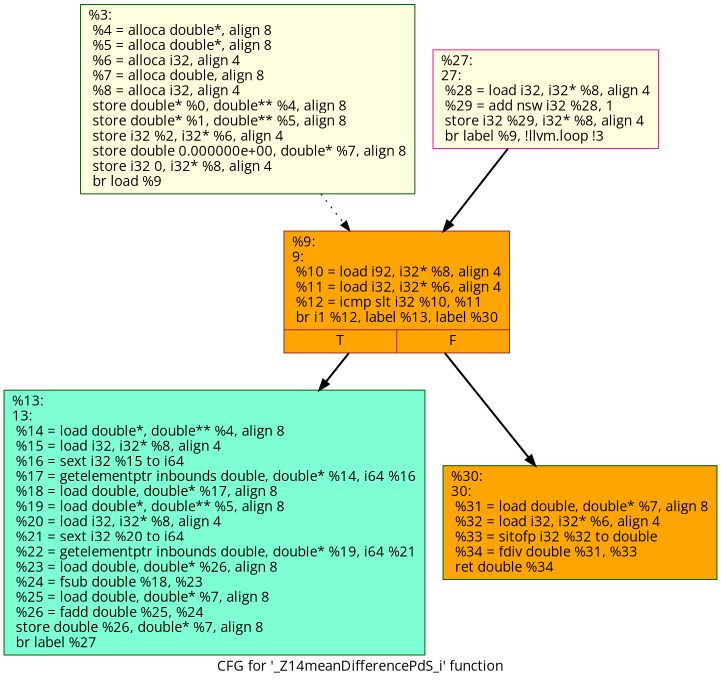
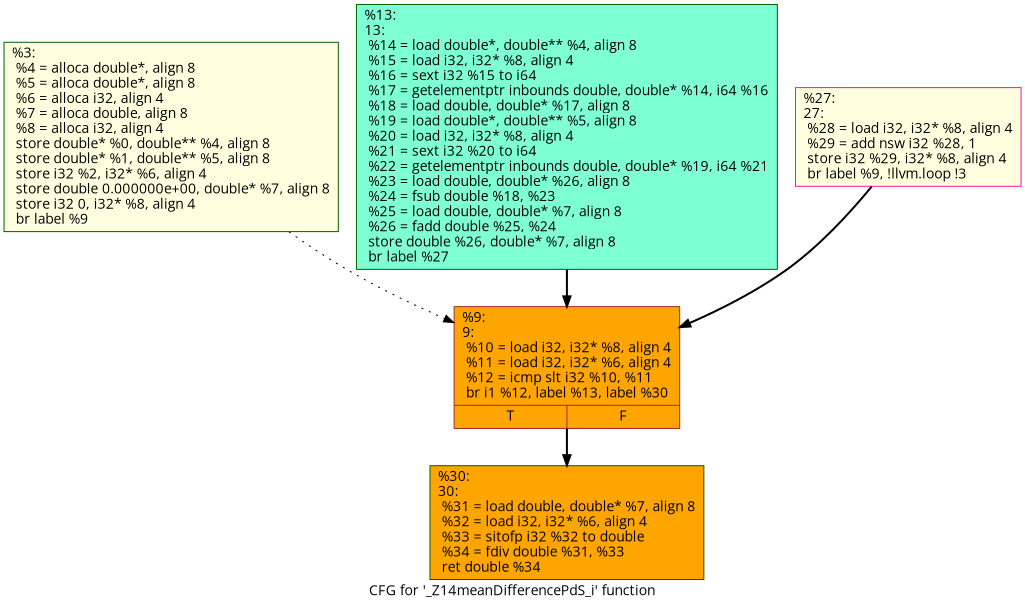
(125, 182) -> (50, 220)
(397, 272) -> (567, 348)
(337, 367) -> (567, 283)
